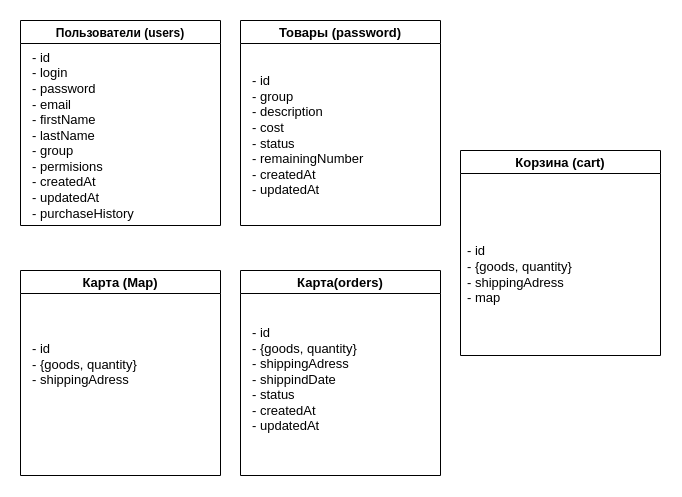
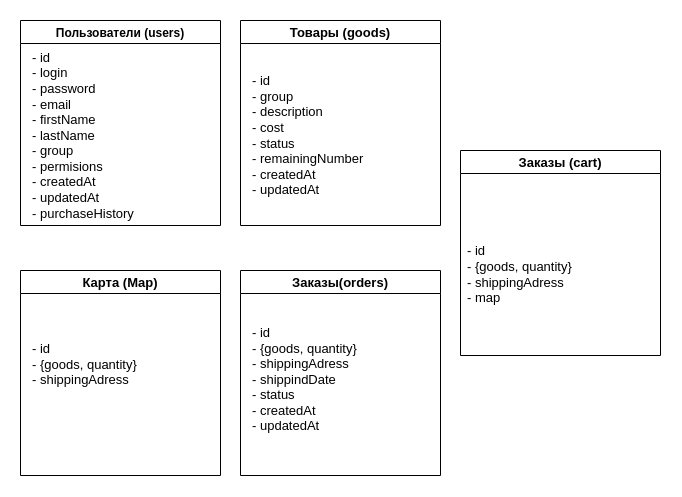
(340, 33) -> (340, 33)
(560, 163) -> (560, 163)
(340, 283) -> (340, 283)
